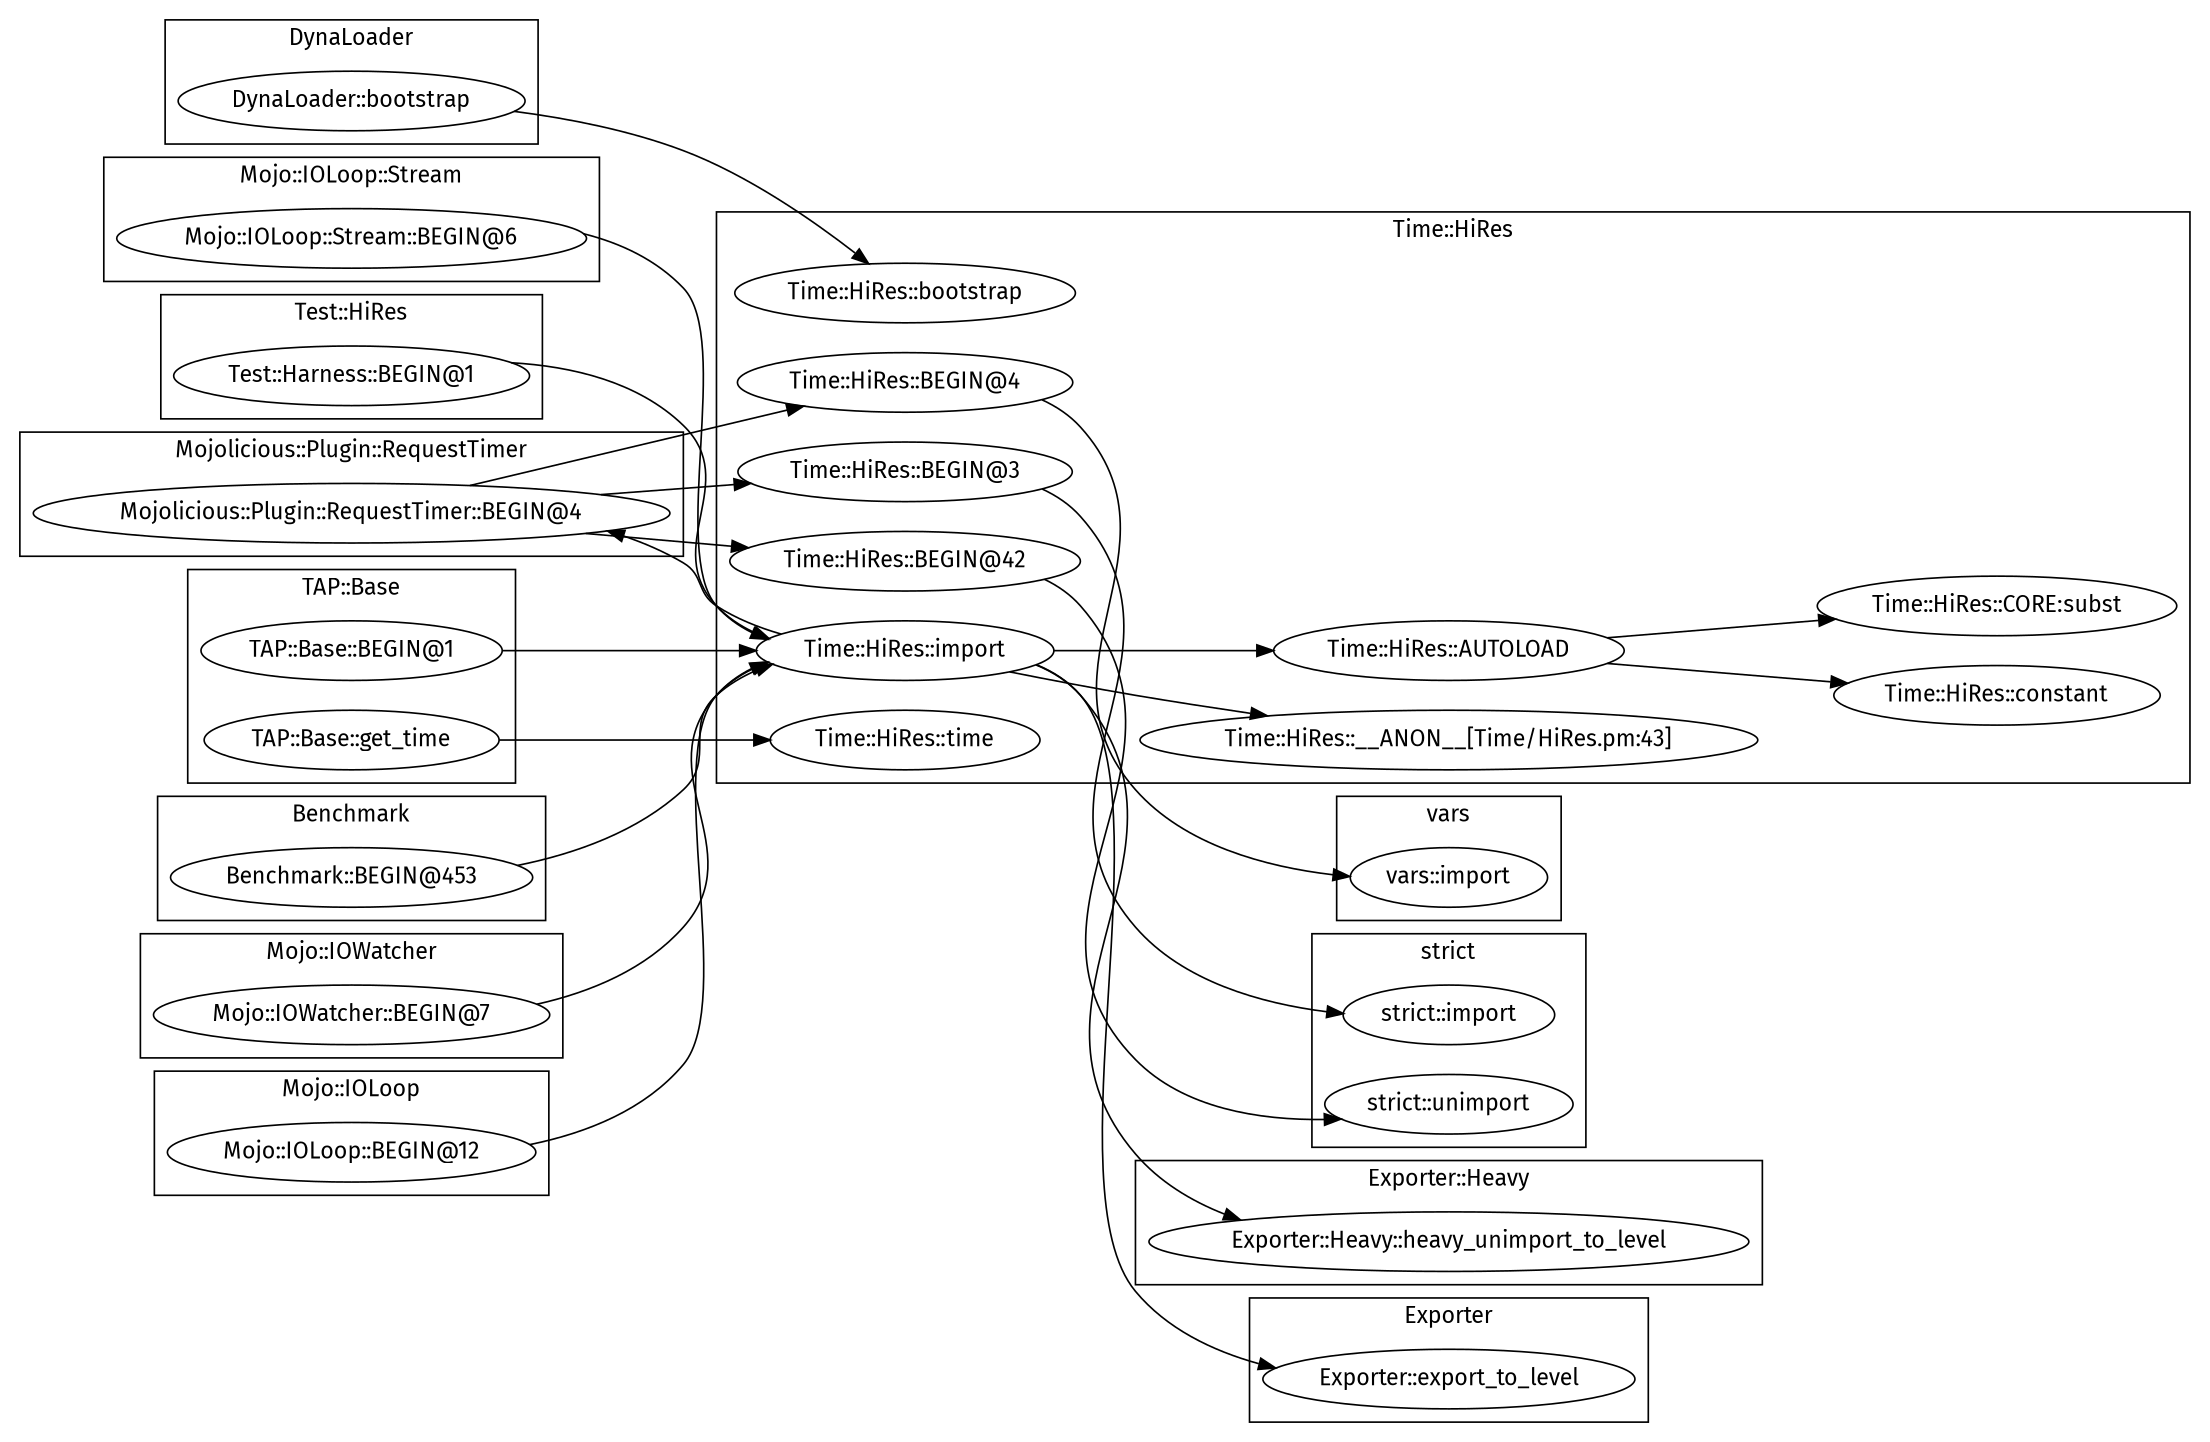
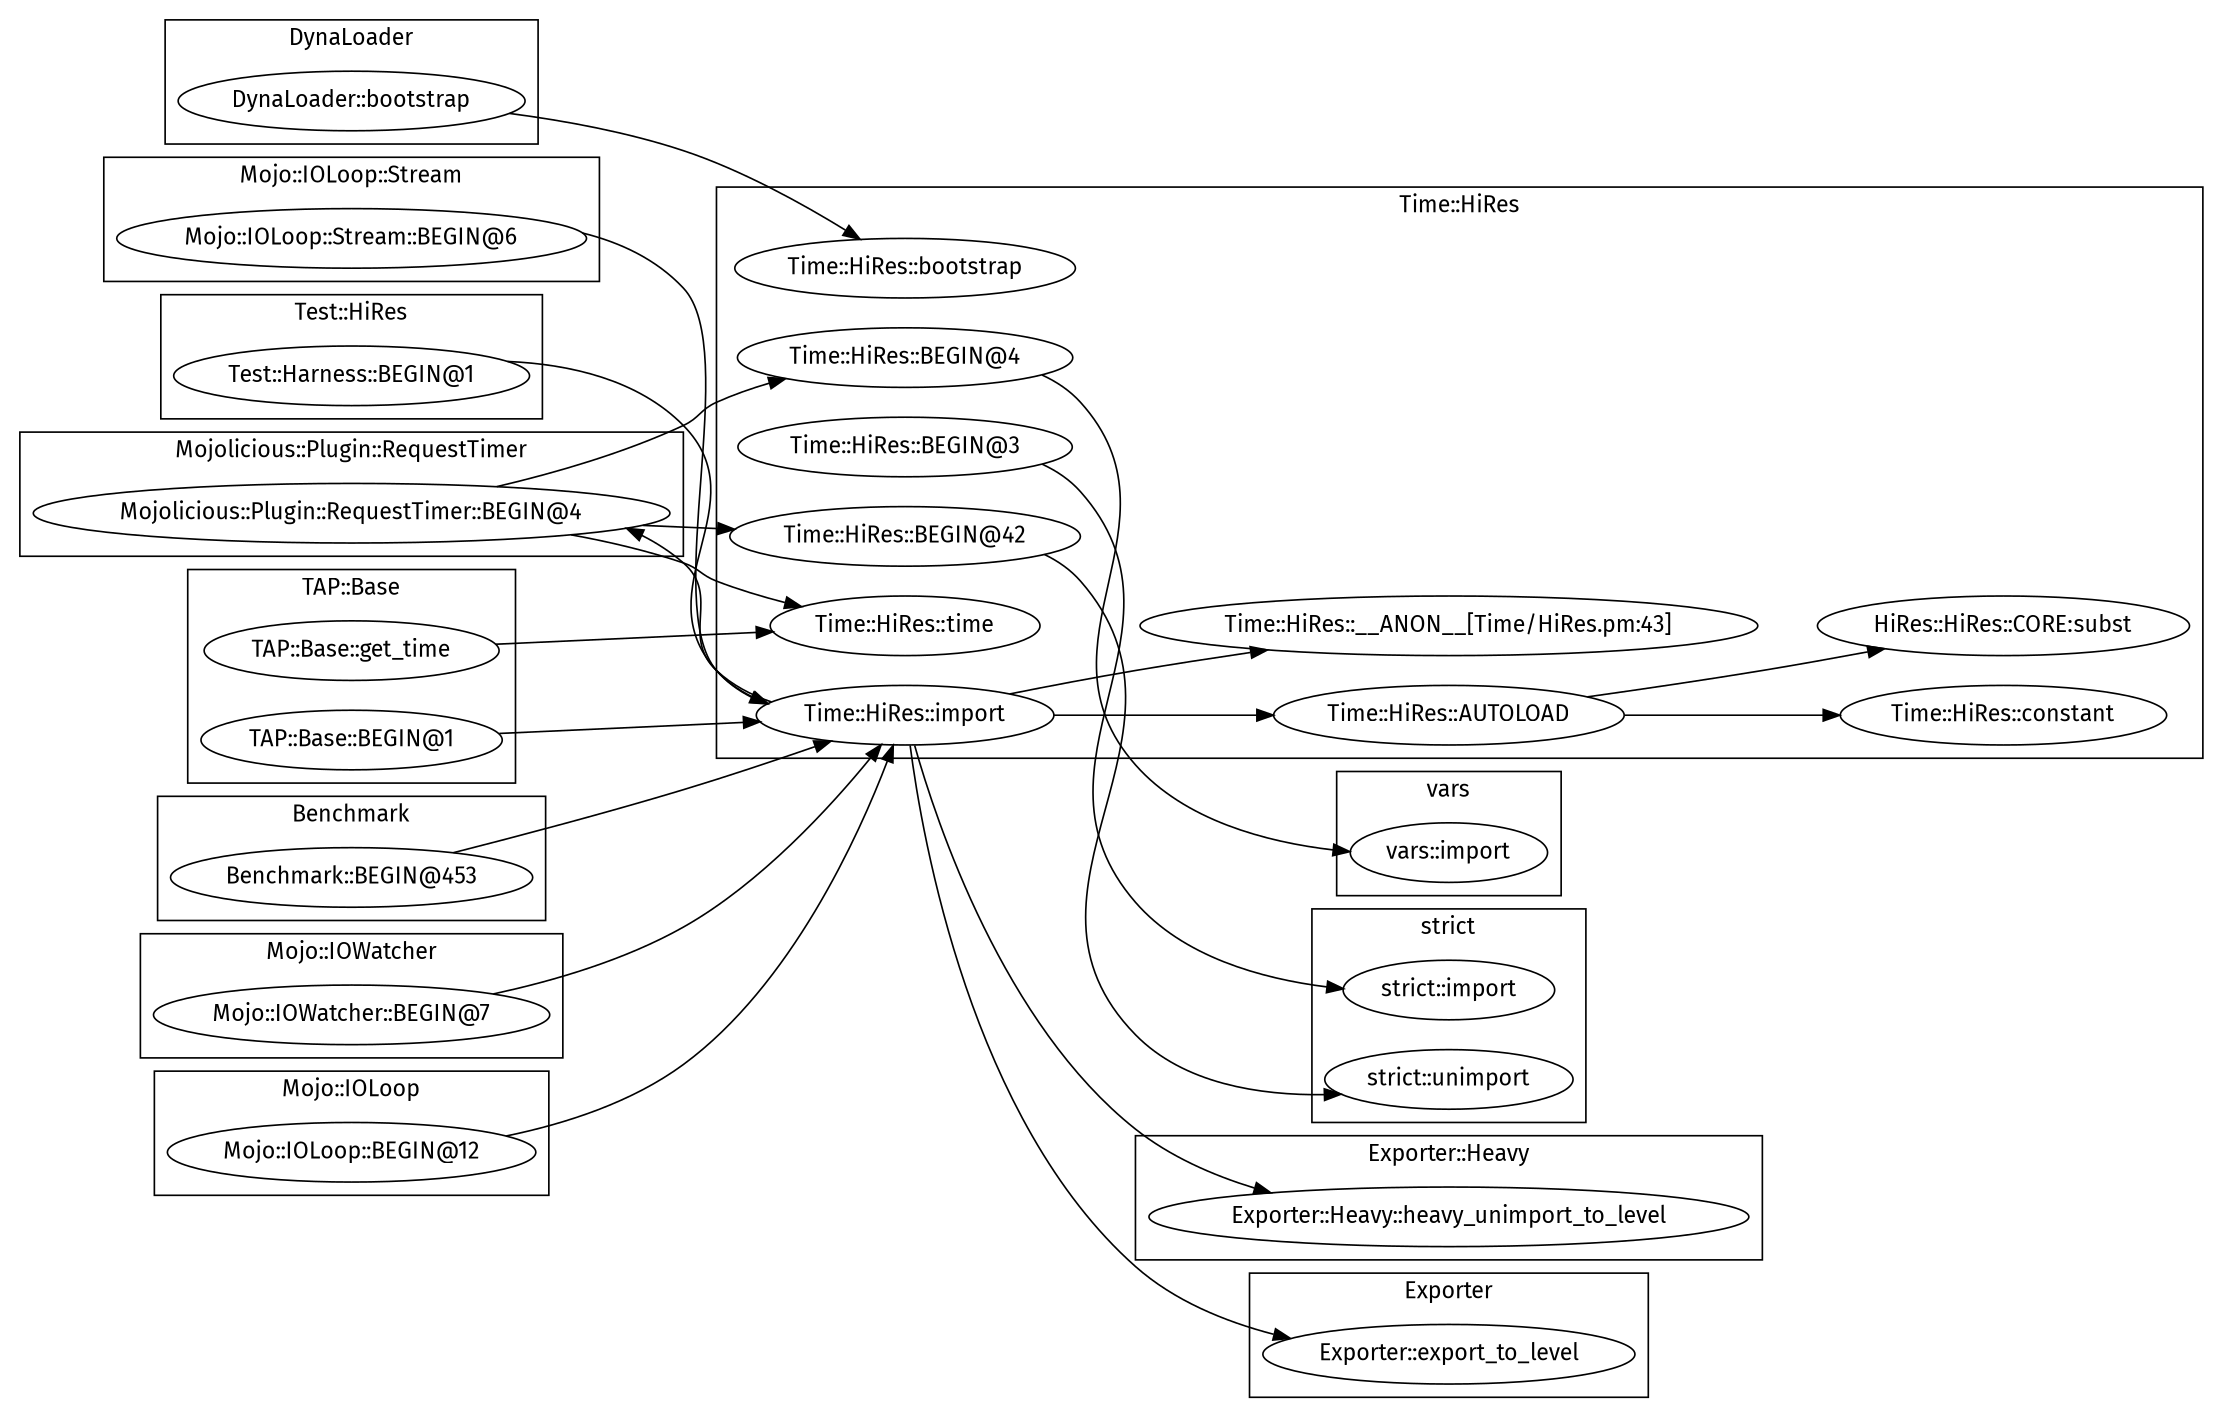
(668, 490) -> (731, 586)
(1997, 606) -> (2004, 626)
